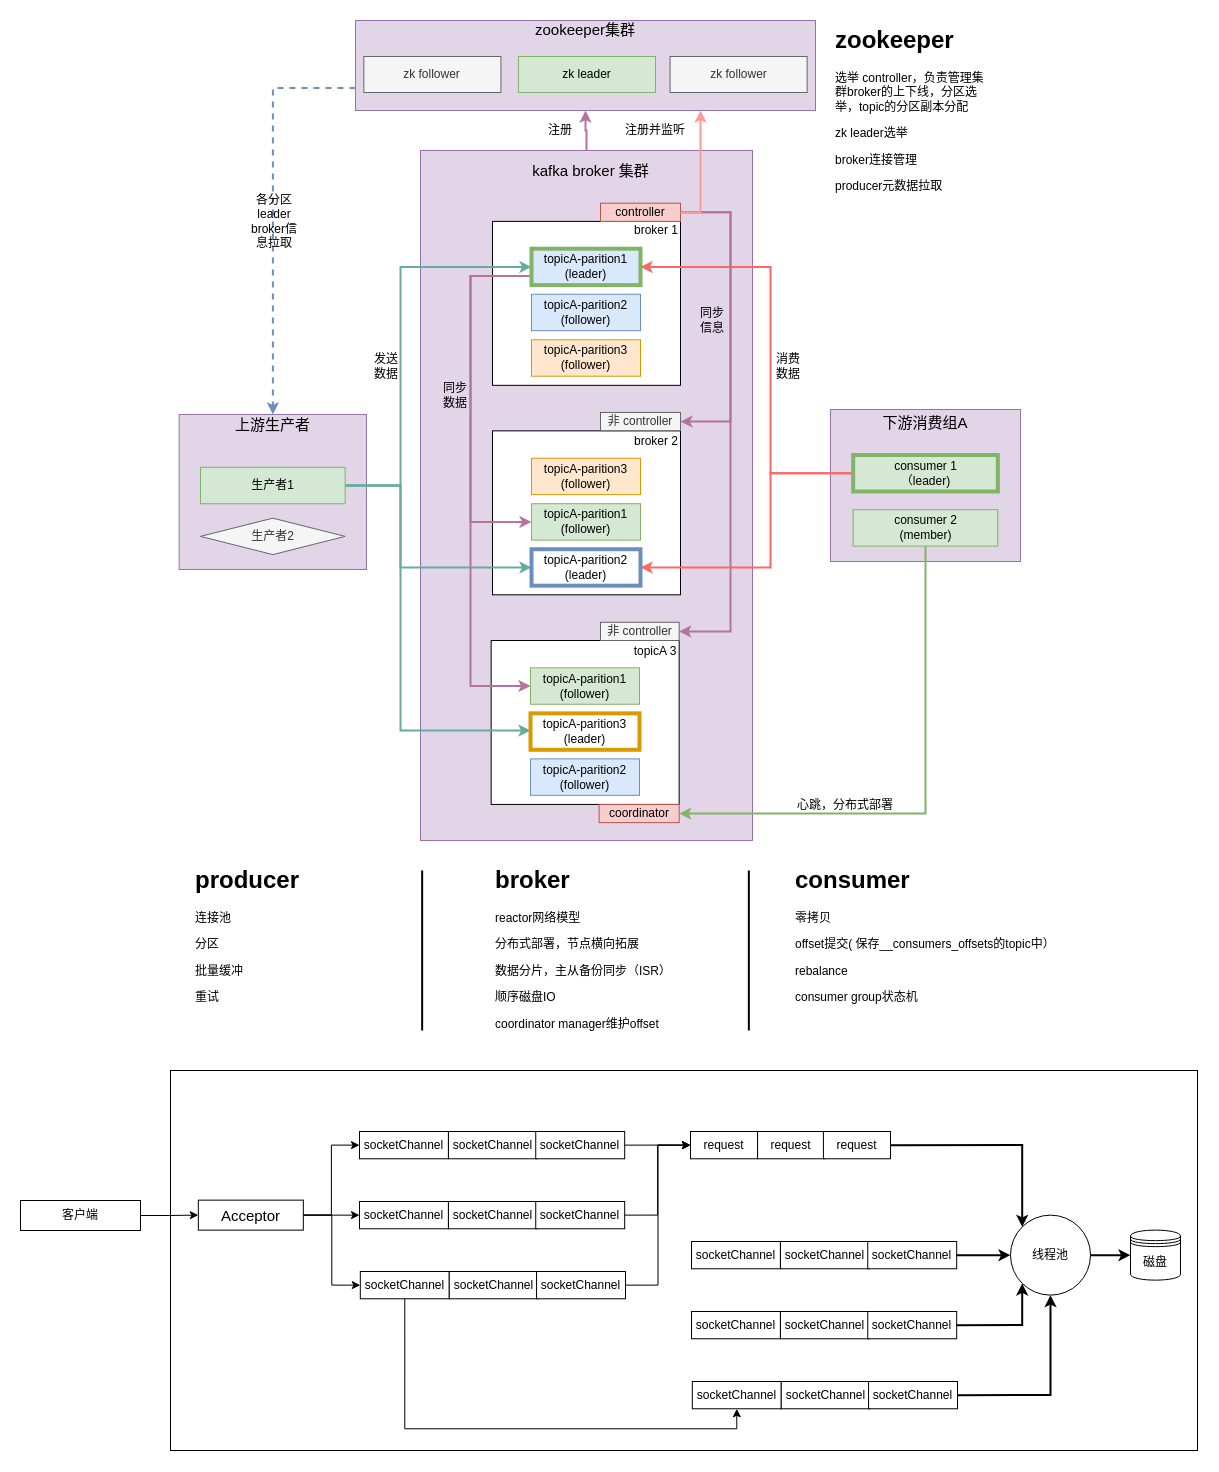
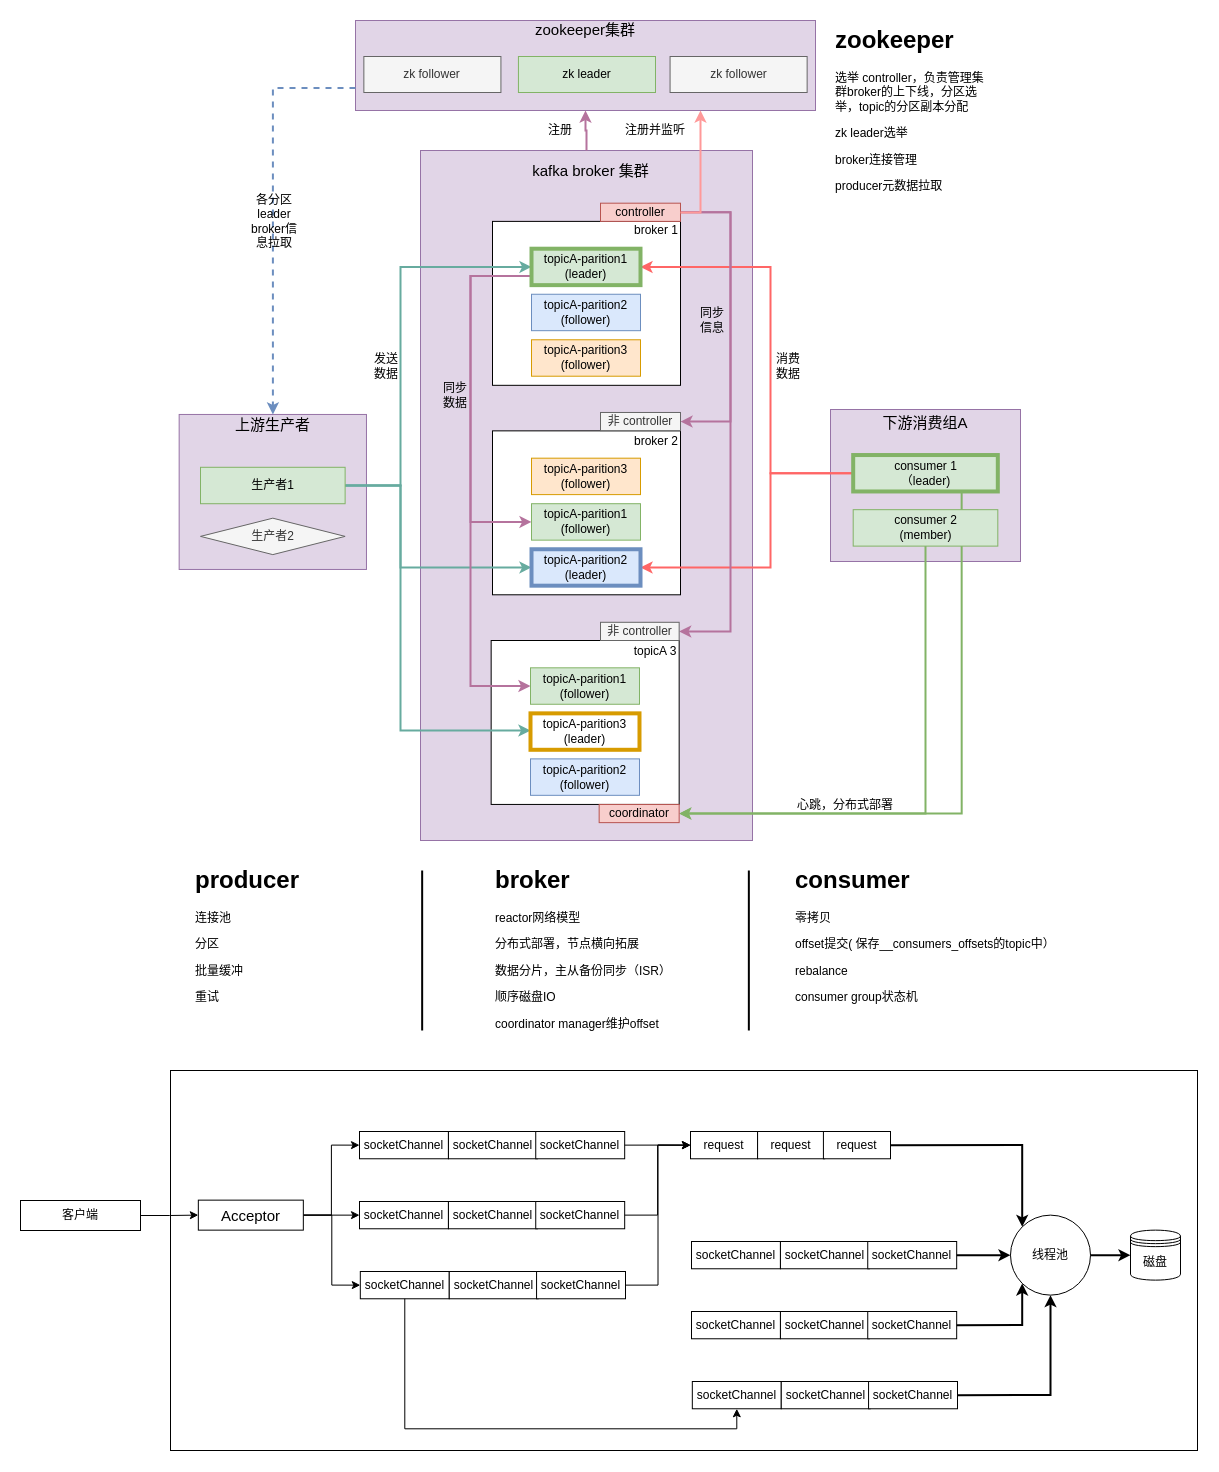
(586, 267) -> (586, 267)
(586, 567) -> (586, 567)
none -> (962, 697)
